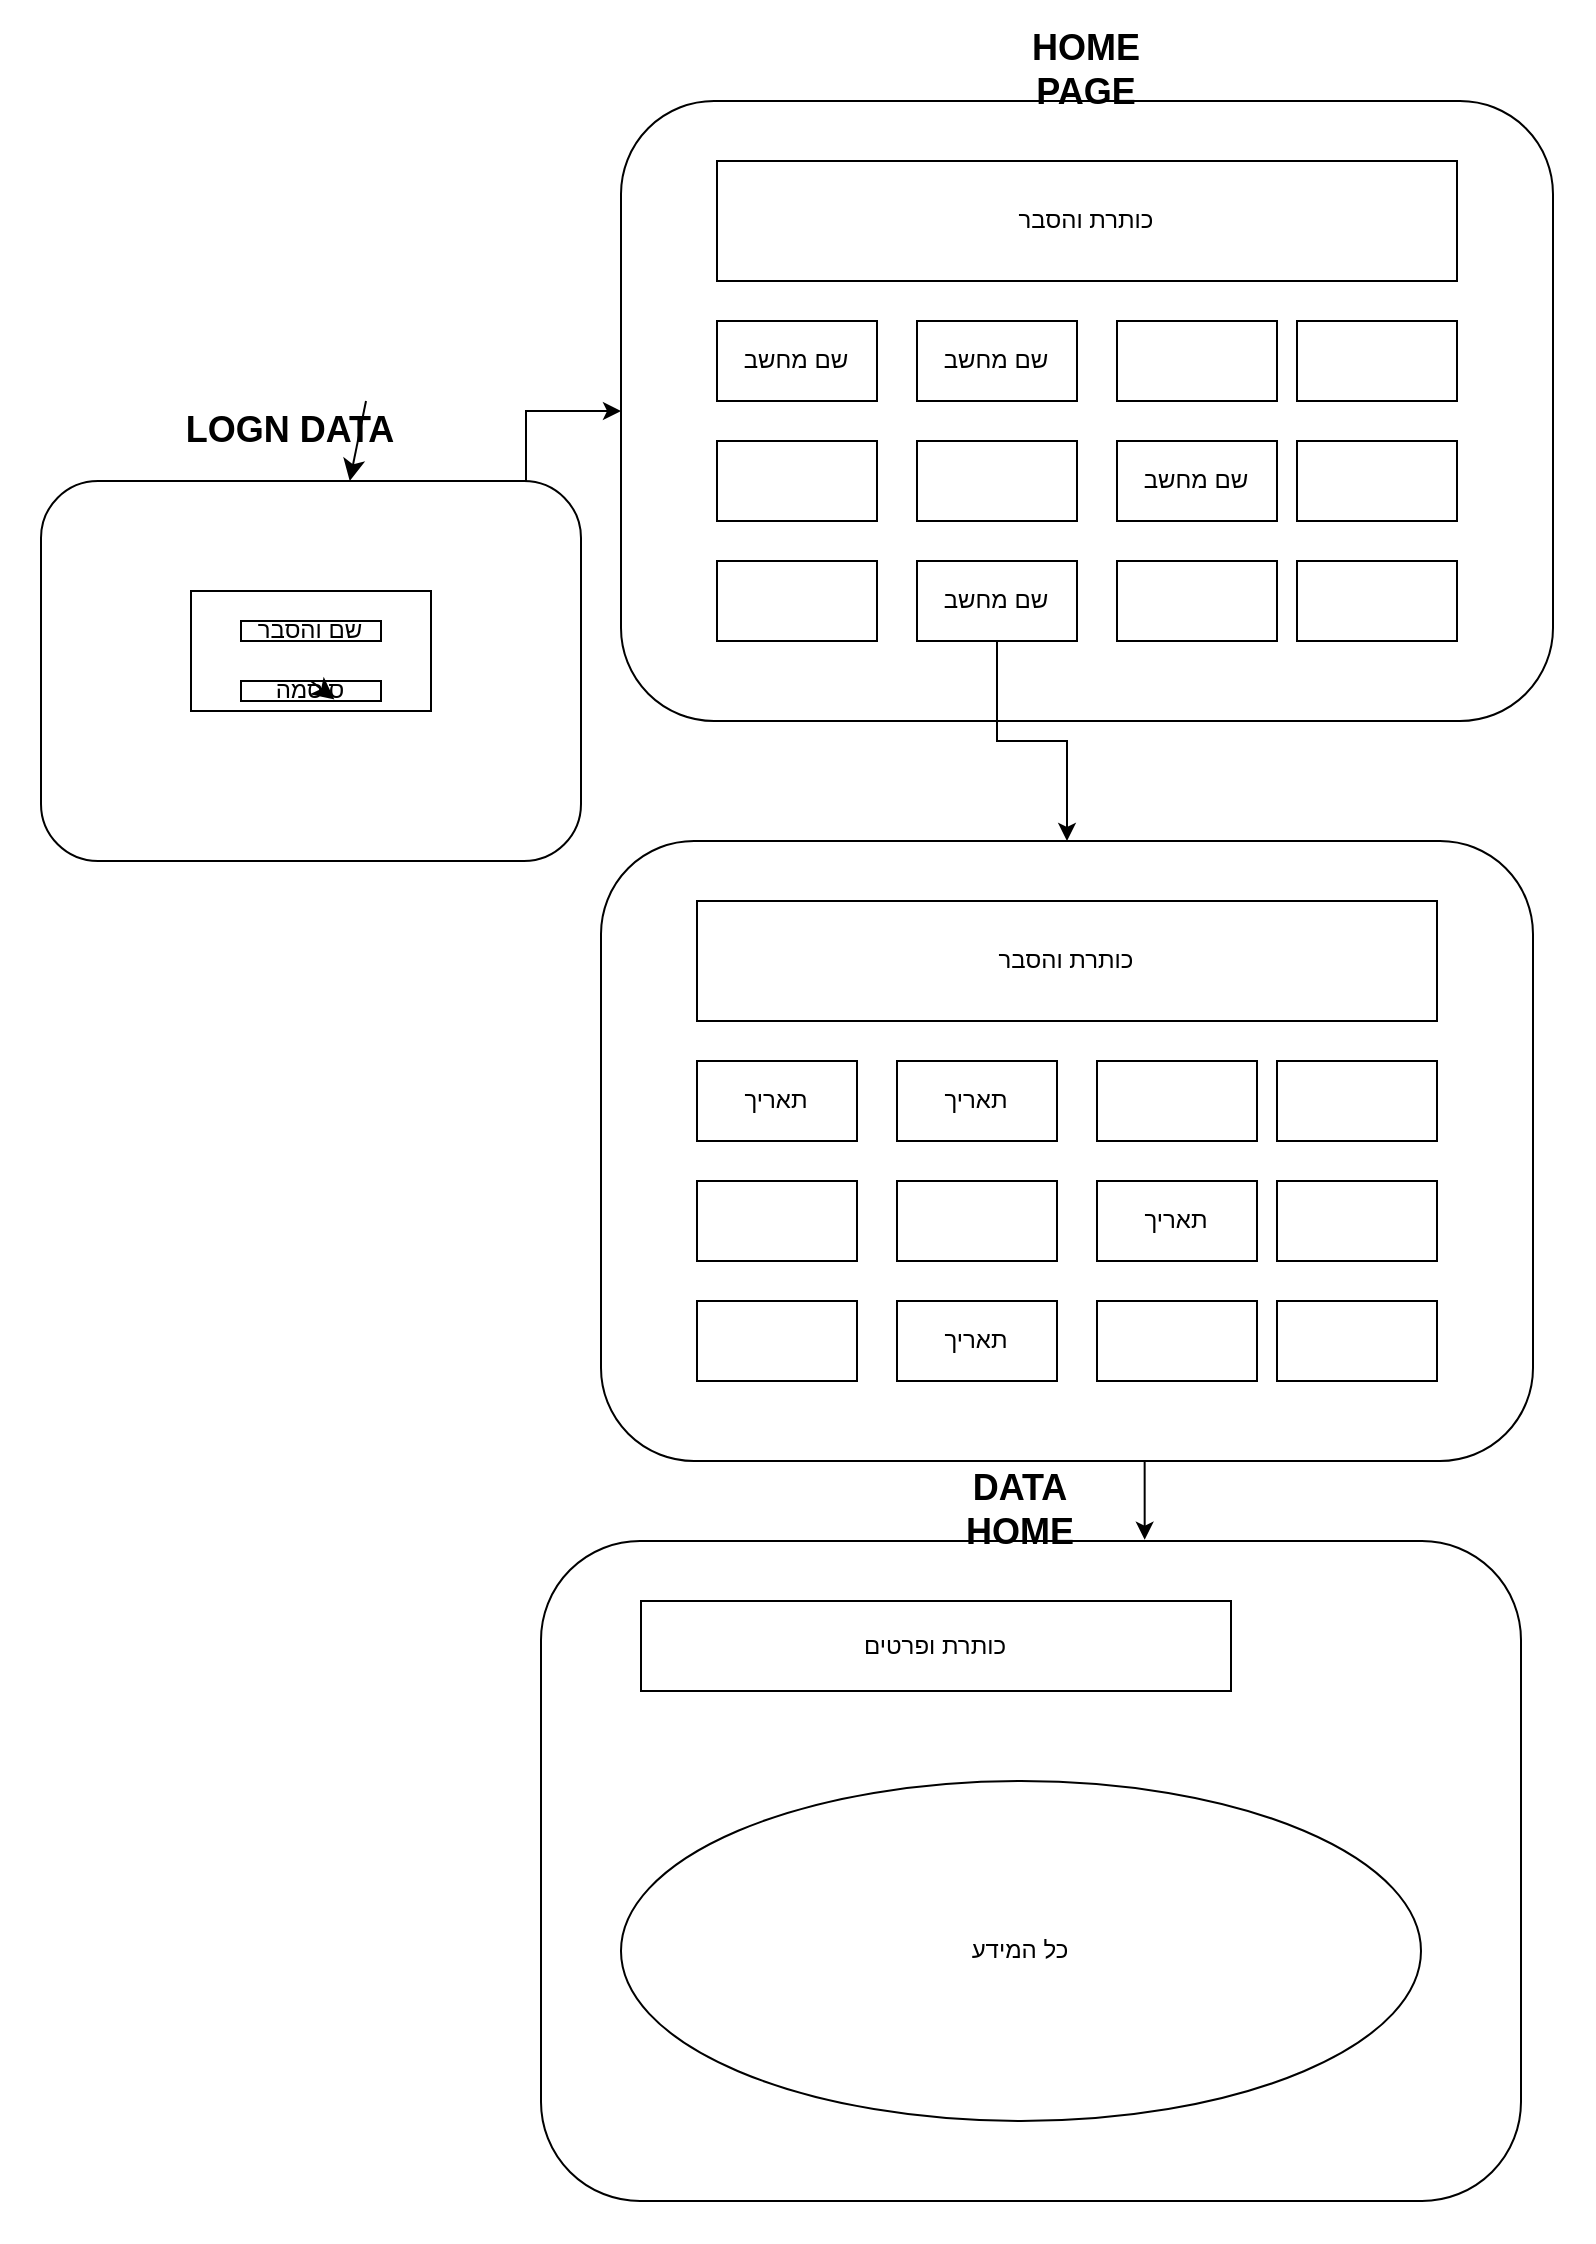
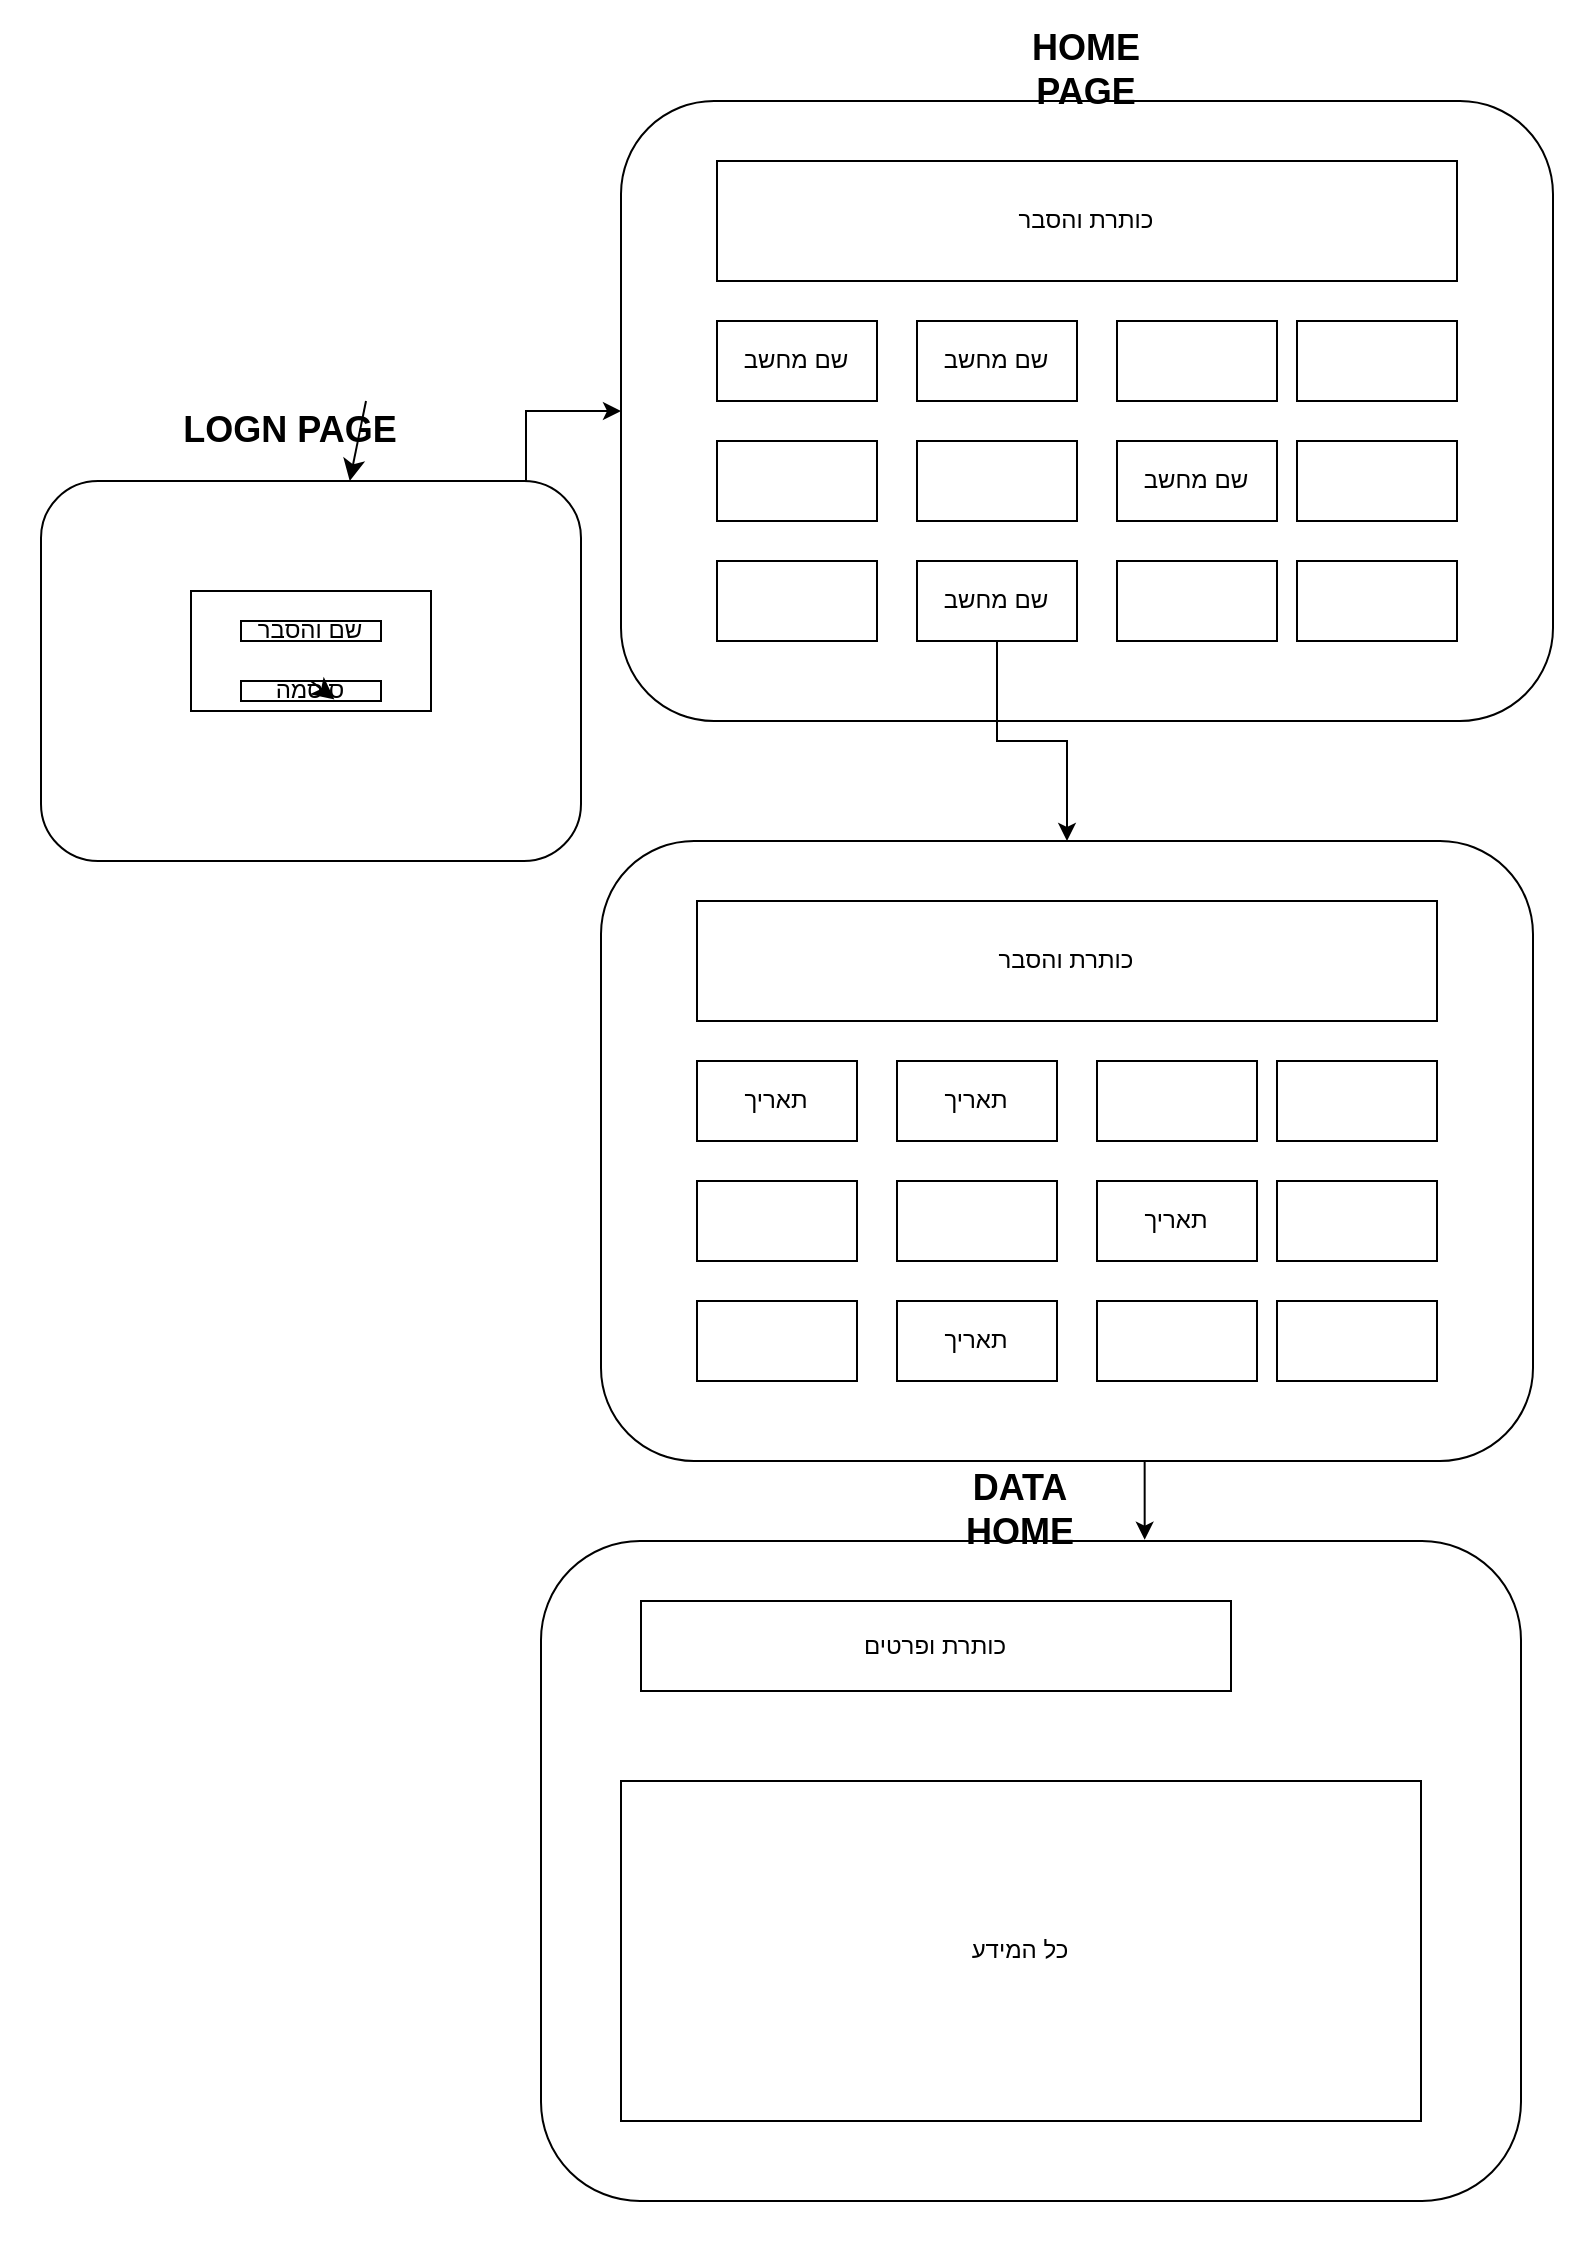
(291, 431) -> (291, 431)
(1021, 1951) -> (1021, 1951)
